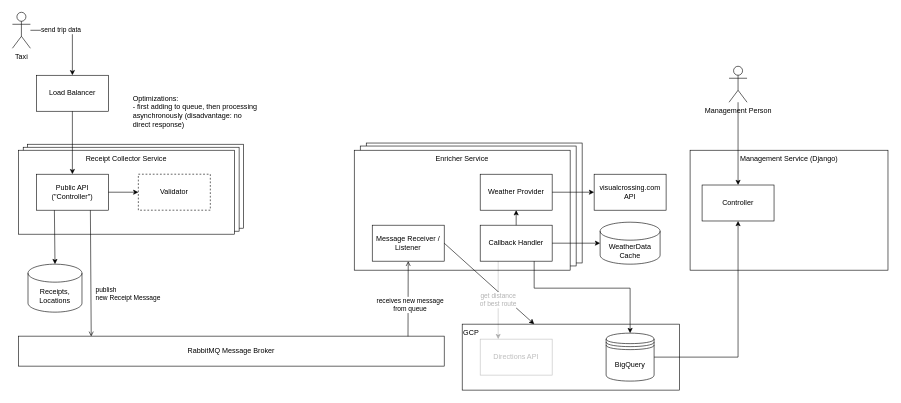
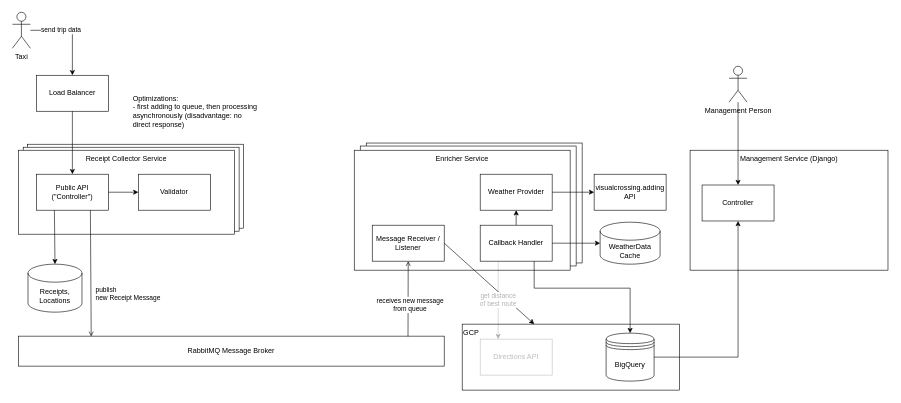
(174, 192) -> (174, 192)
(630, 192) -> (630, 192)
